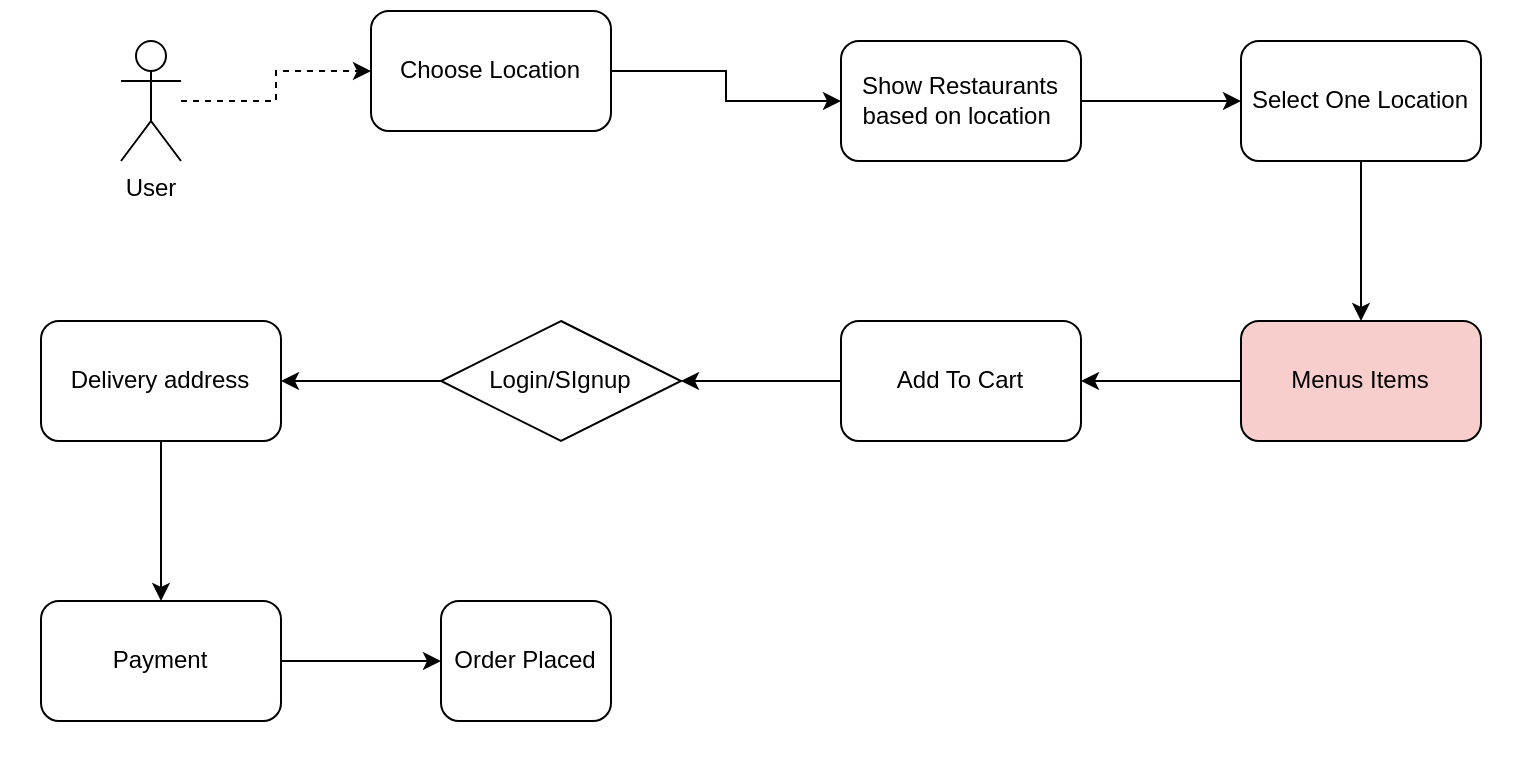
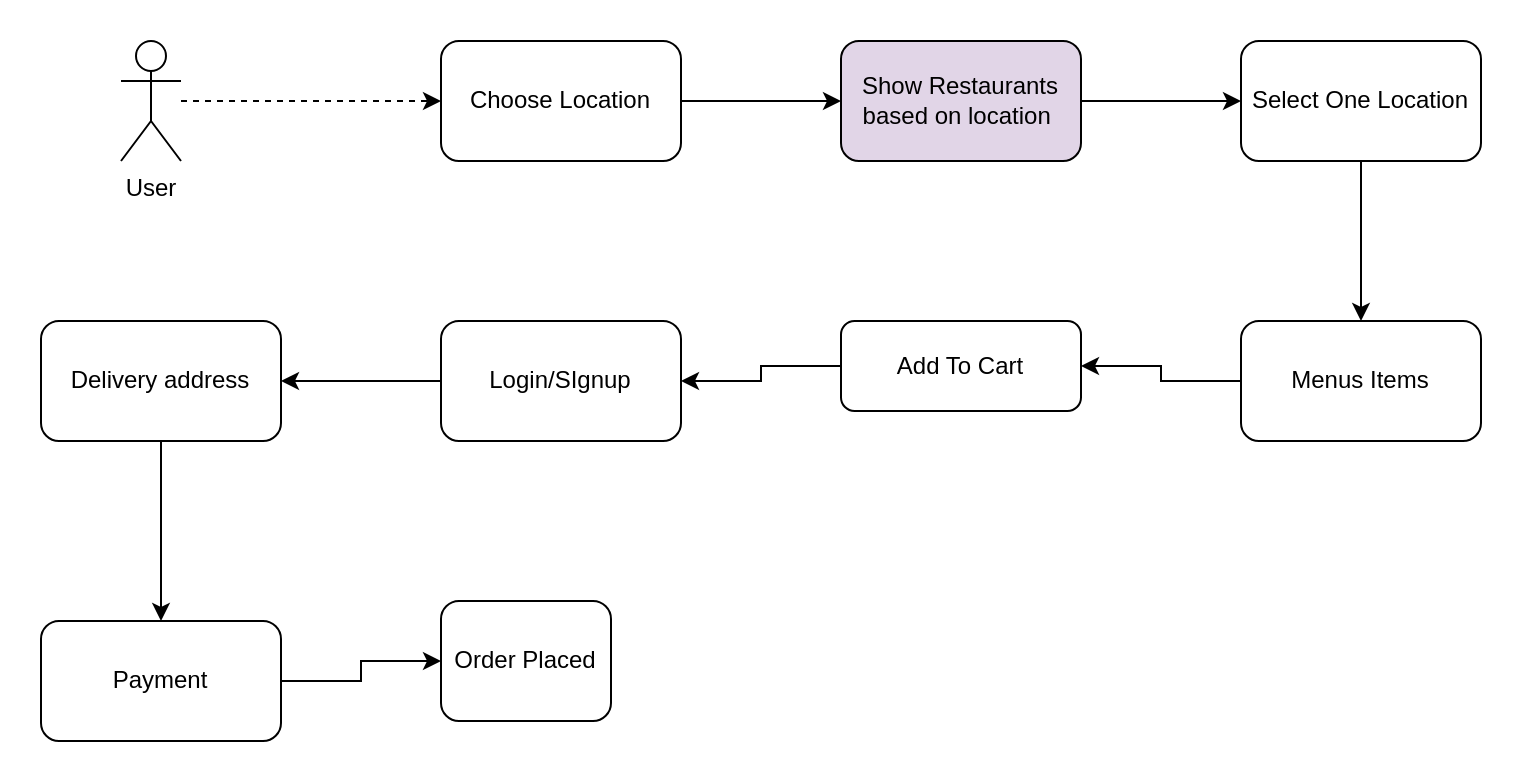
(491, 71) -> (561, 101)
(961, 101) -> (961, 101)
(561, 381) -> (561, 381)
(961, 381) -> (961, 366)
(1361, 381) -> (1361, 381)
(161, 661) -> (161, 681)
